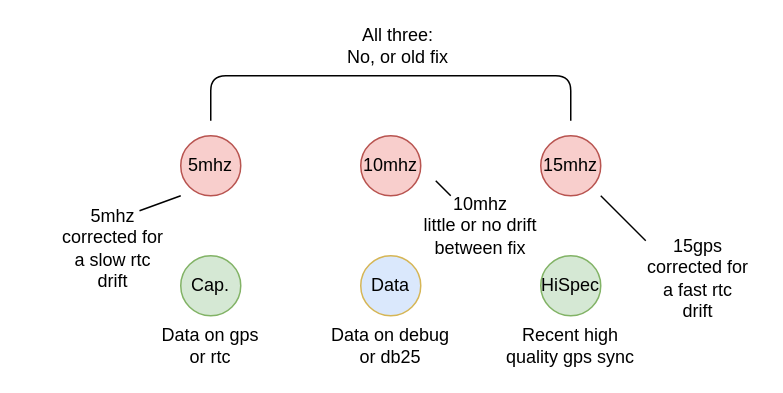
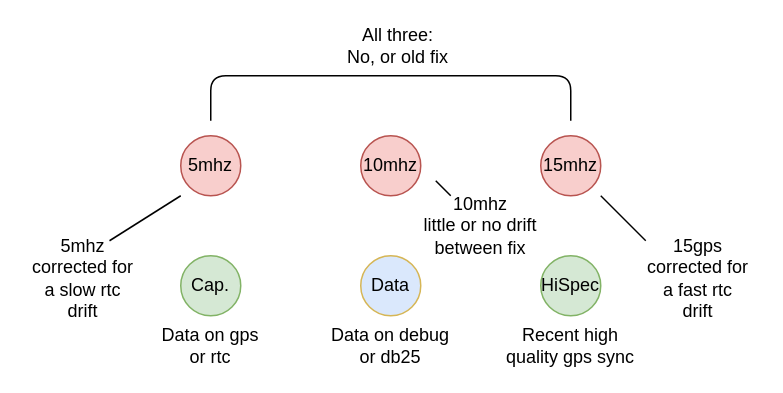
(113, 248) -> (83, 278)
